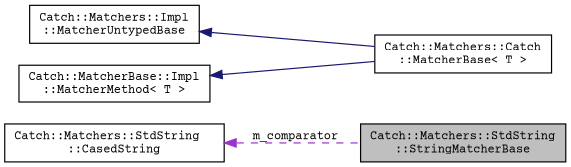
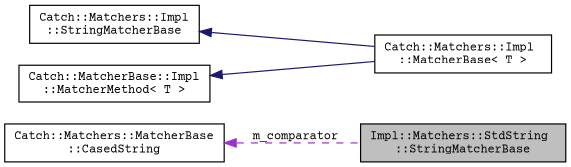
(114, 24) -> (114, 24)
(463, 54) -> (463, 54)
(114, 143) -> (114, 143)
(463, 143) -> (463, 143)
